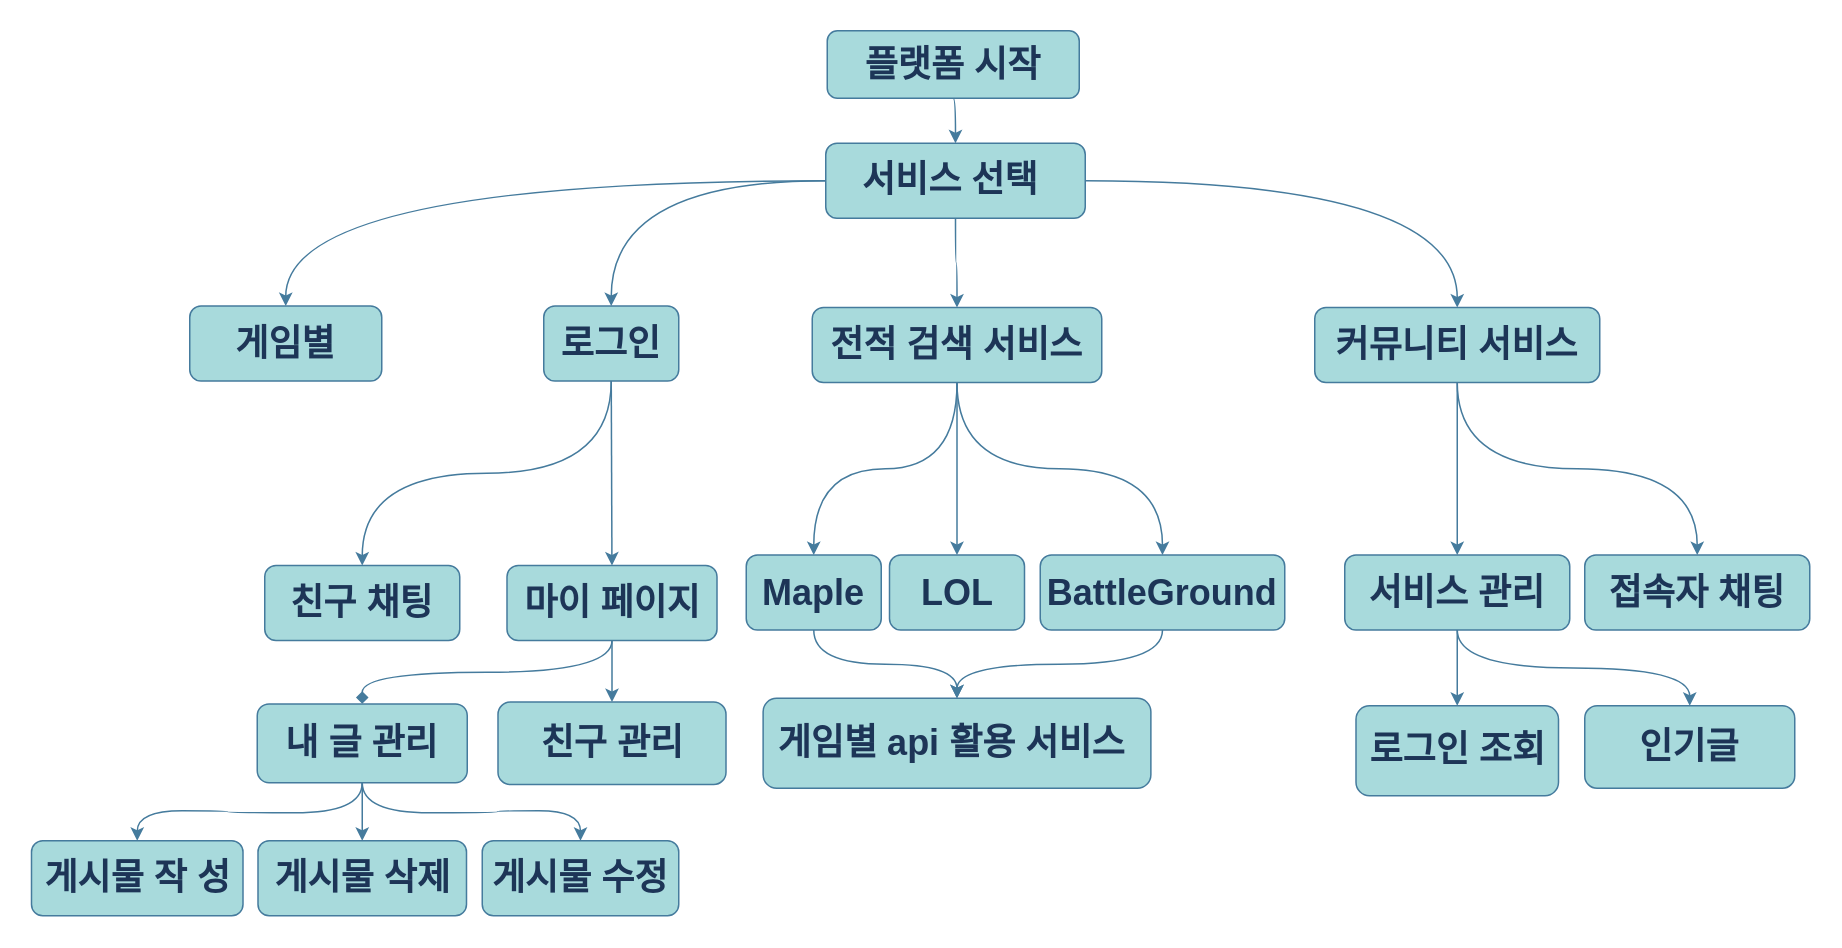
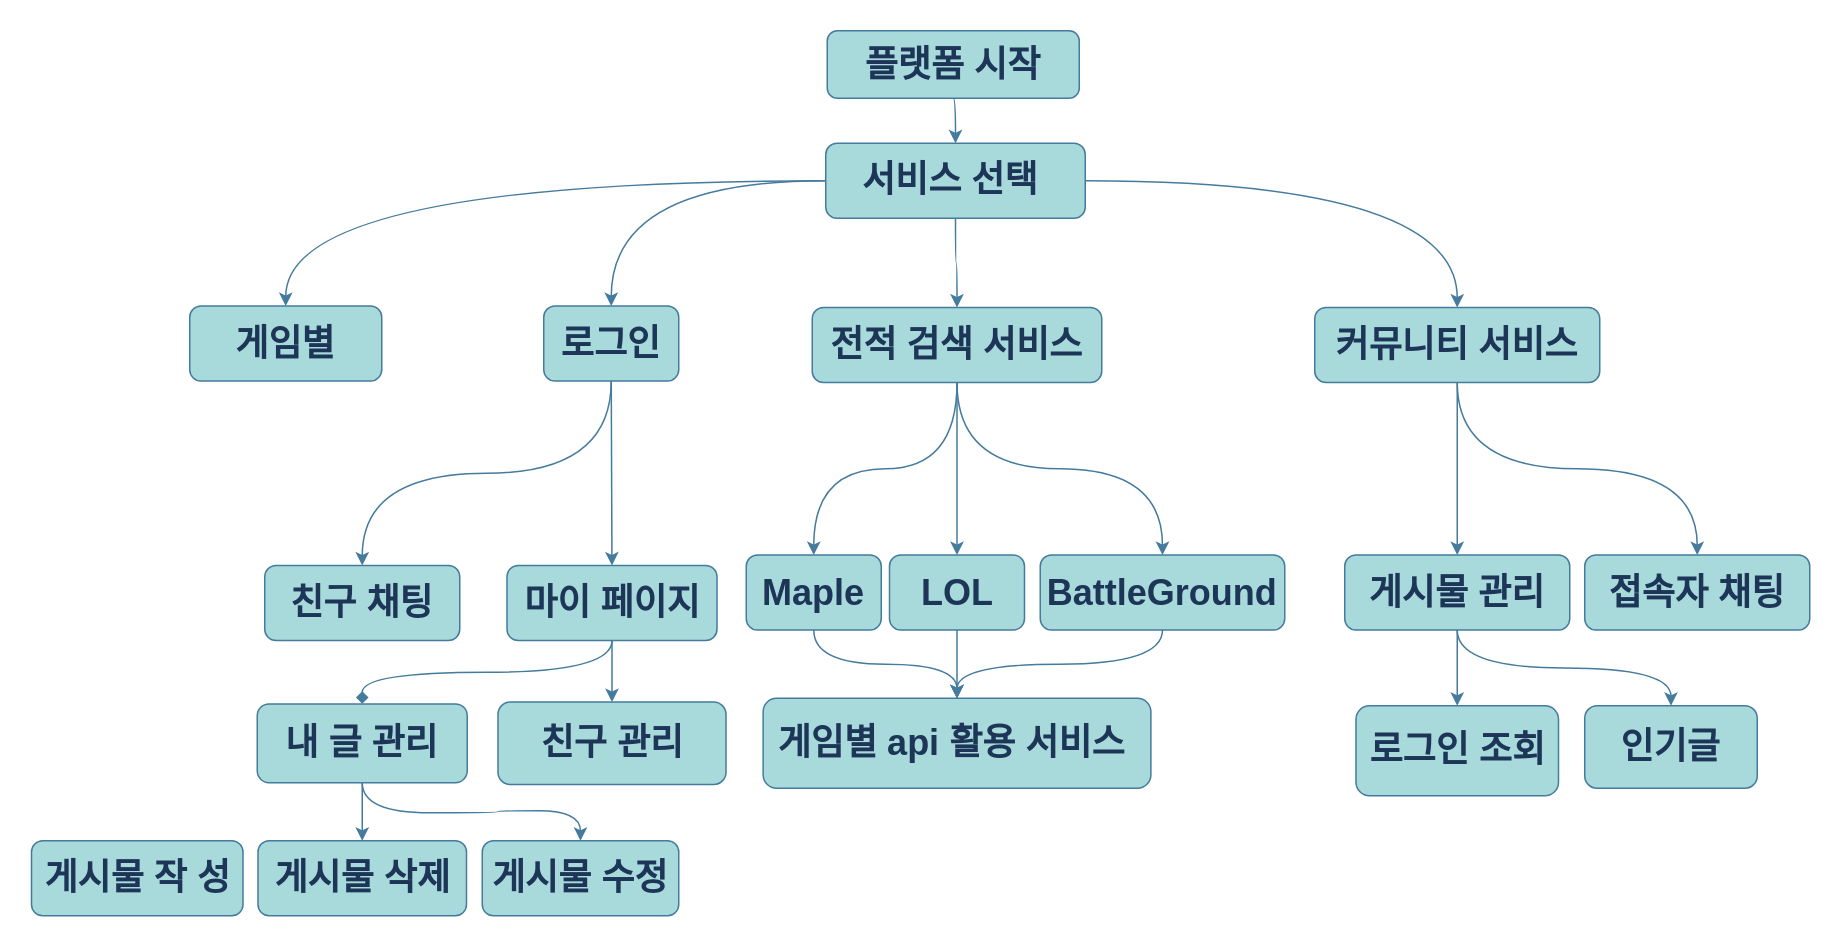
(1457, 593) -> (1457, 593)
none -> (957, 654)
(1690, 747) -> (1671, 747)
(249, 813) -> none
